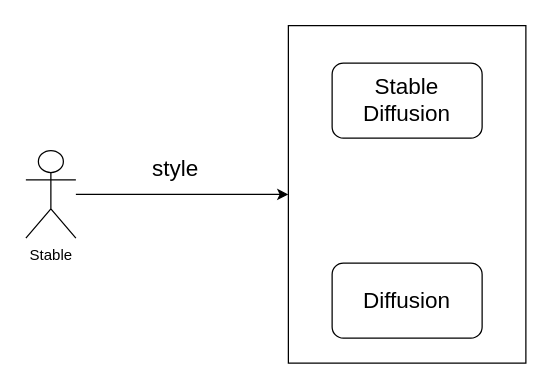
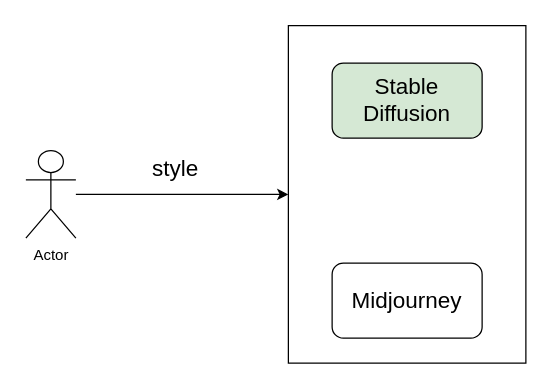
(407, 101) -> (407, 101)
(51, 256) -> (51, 256)
(407, 301) -> (407, 301)
